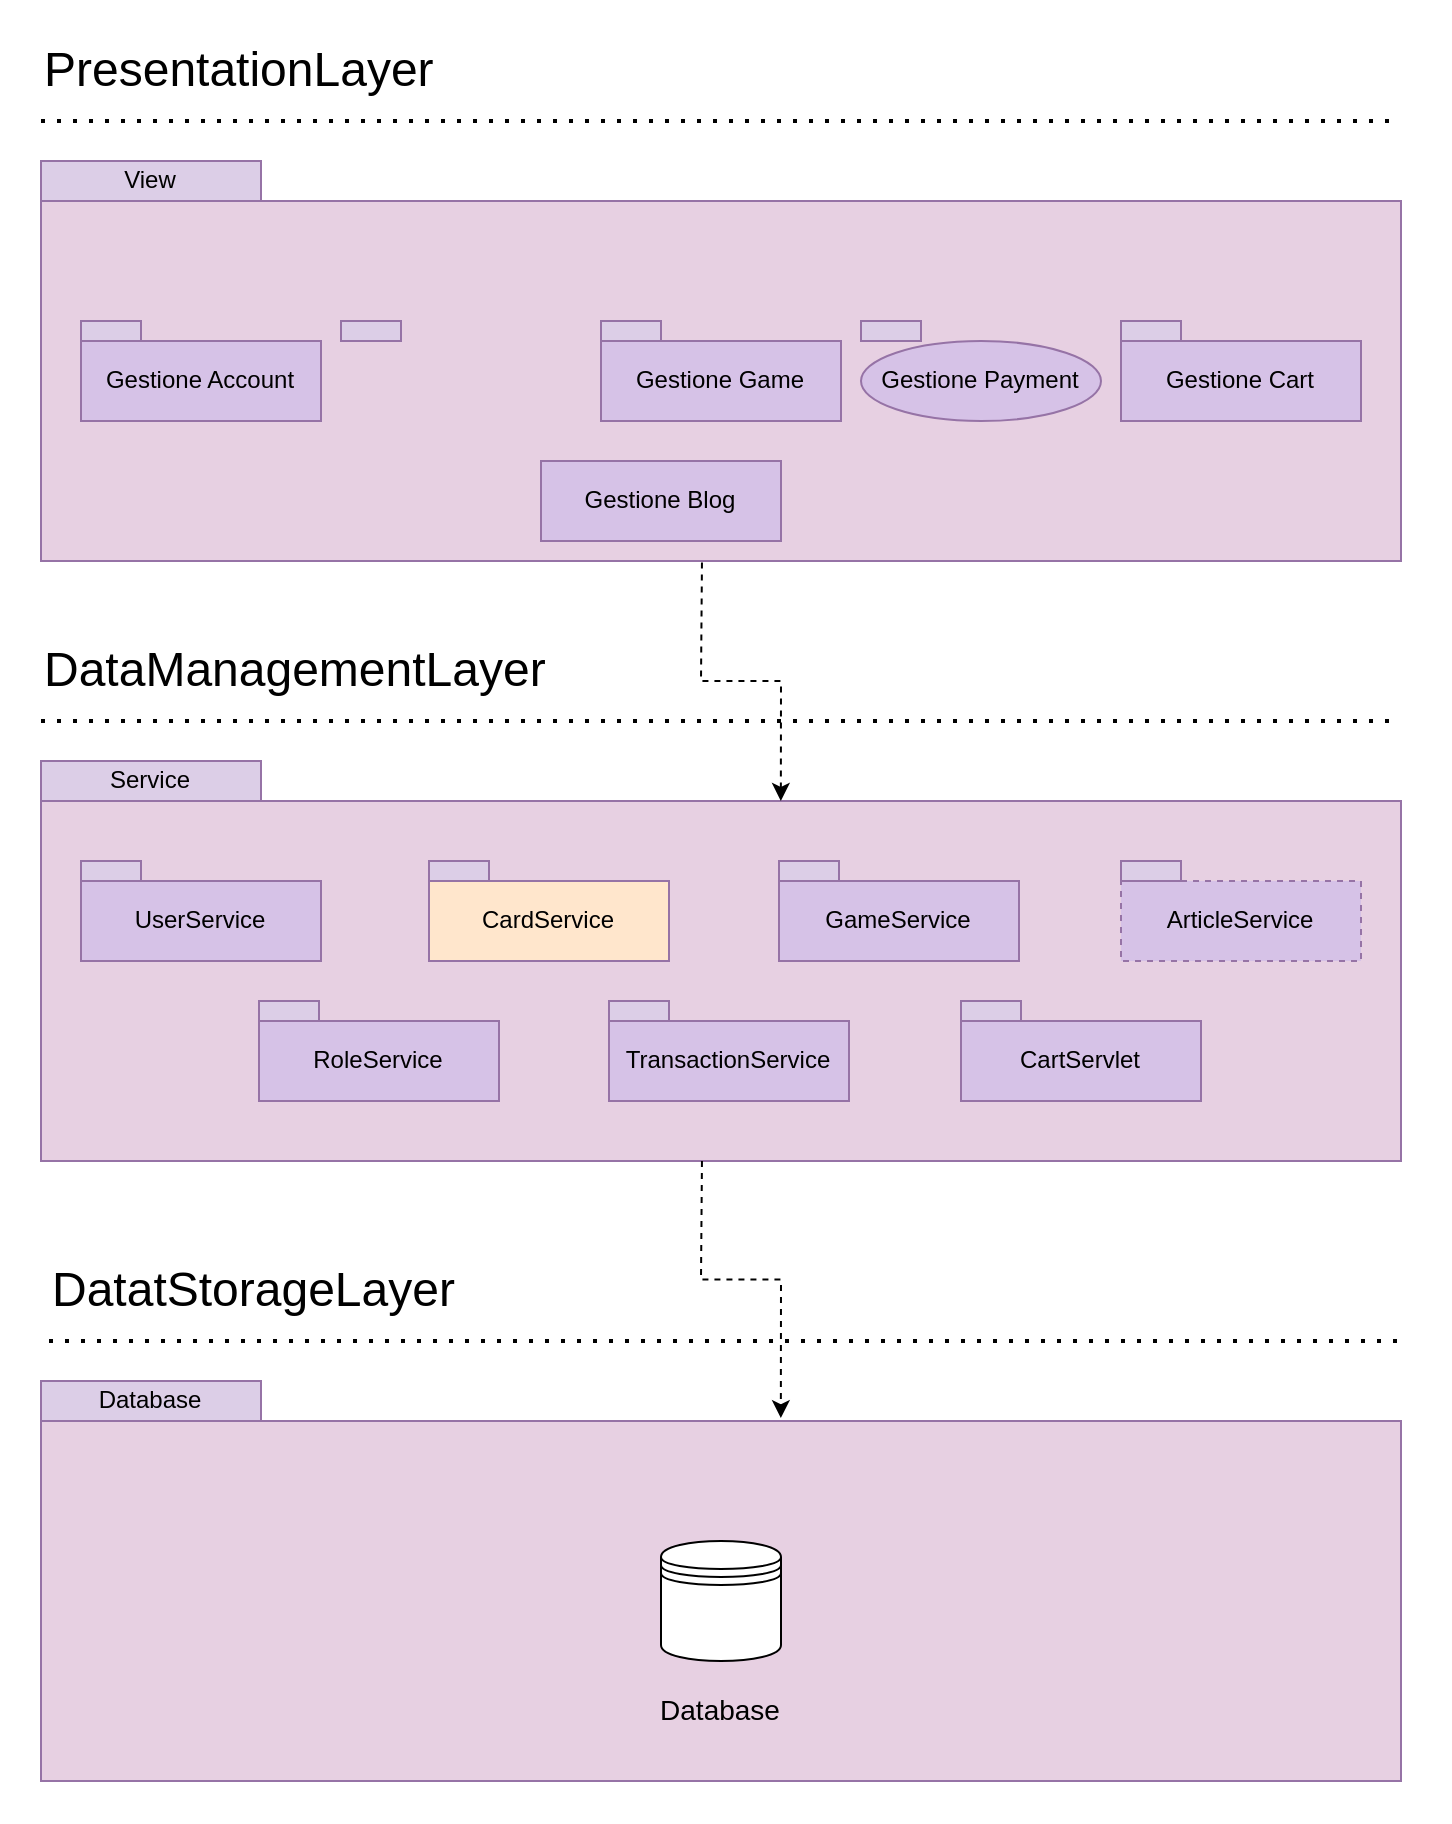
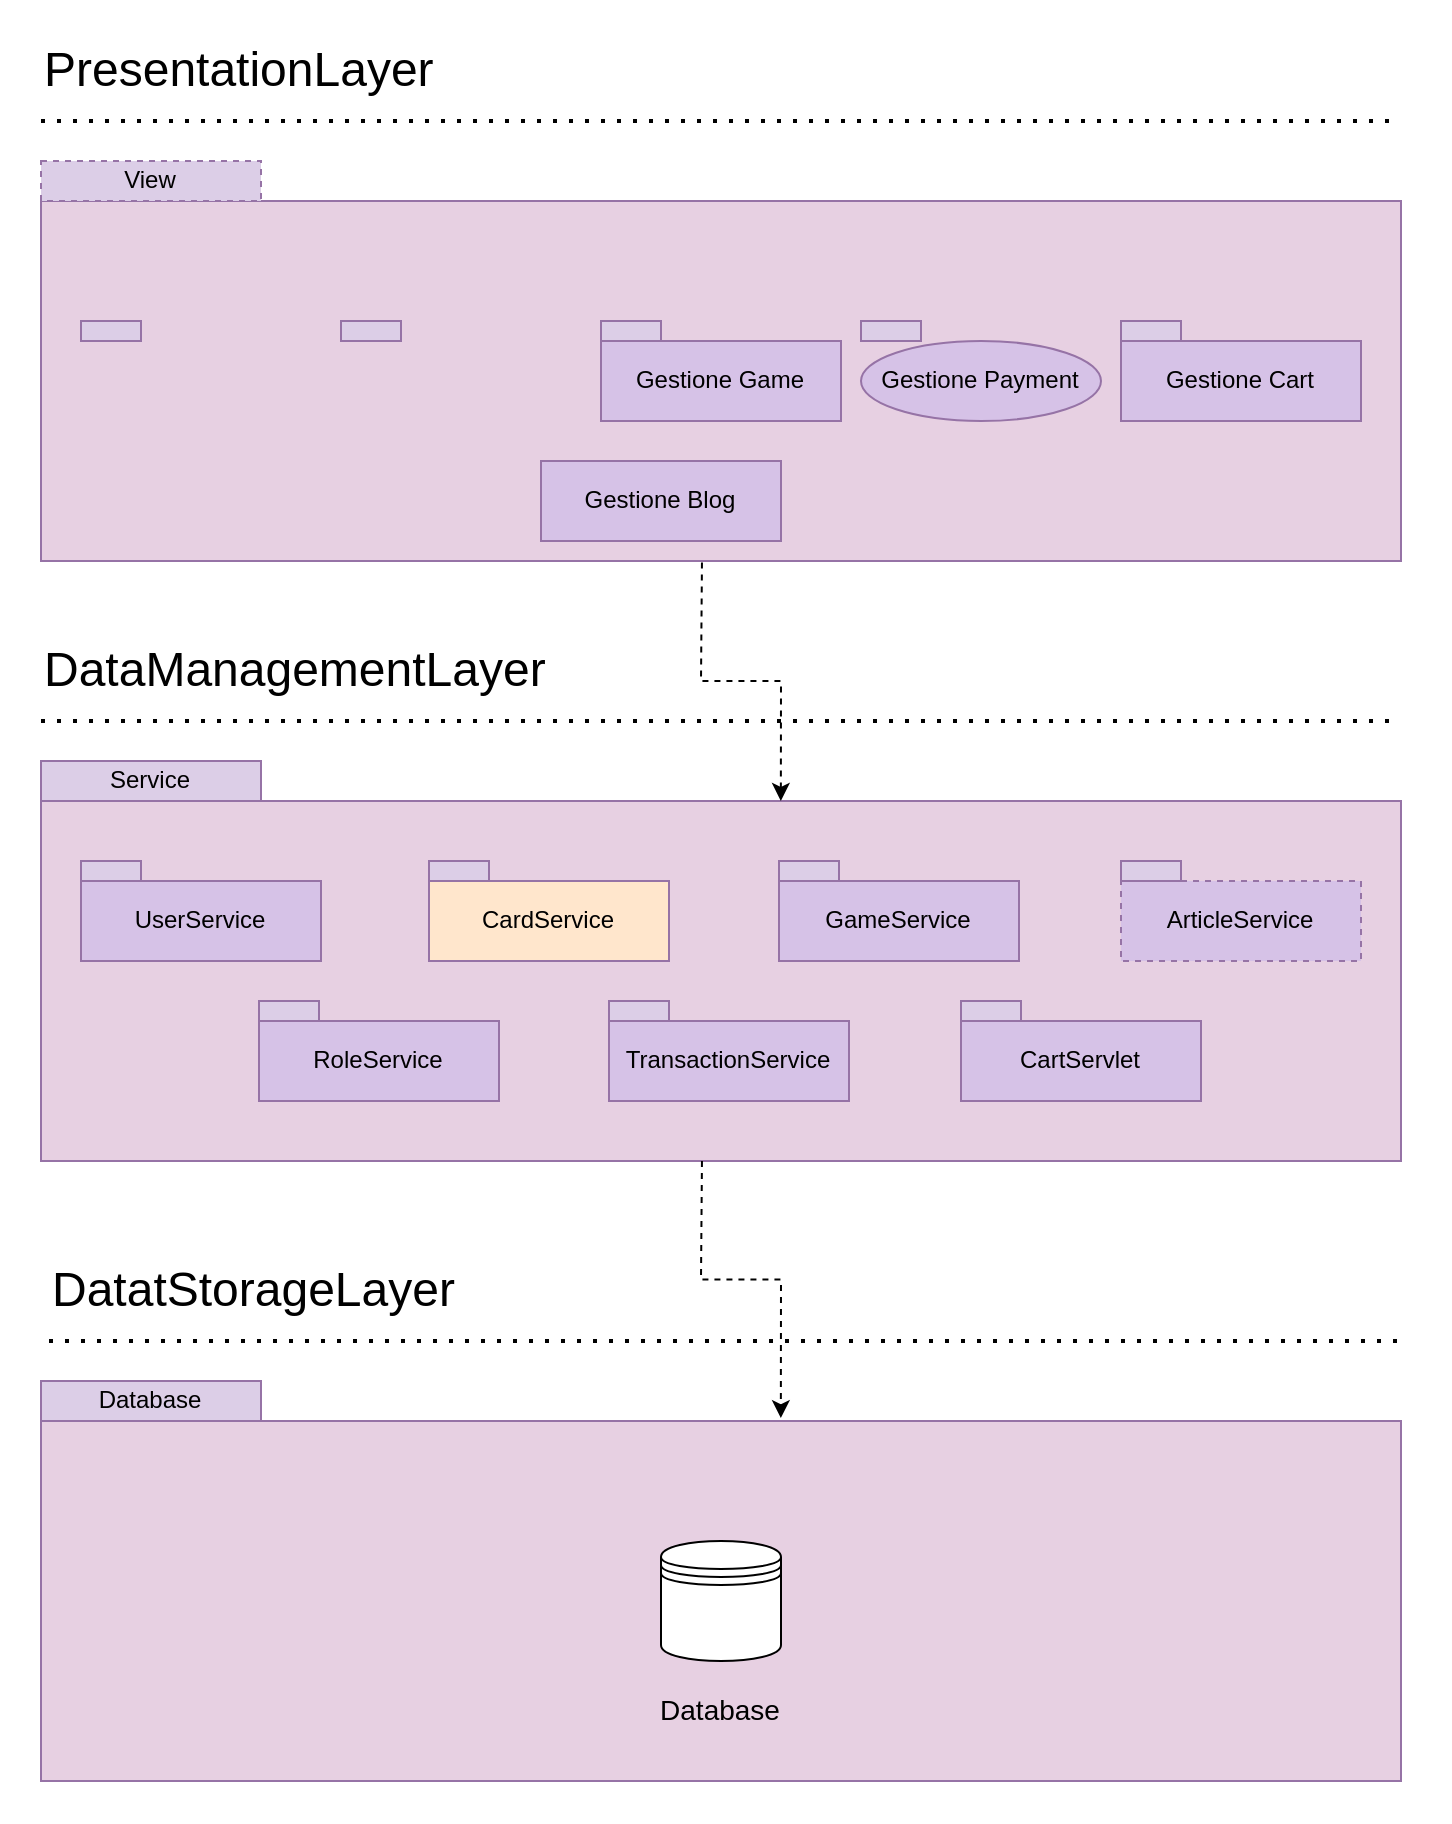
(151, 181) -> (151, 181)
(201, 381) -> none
